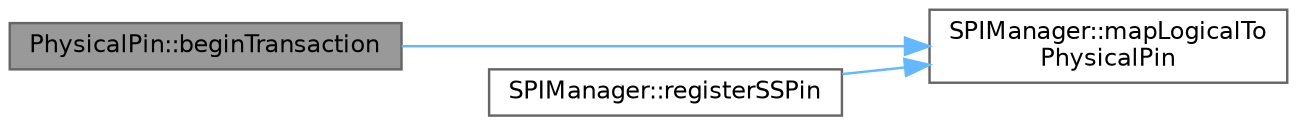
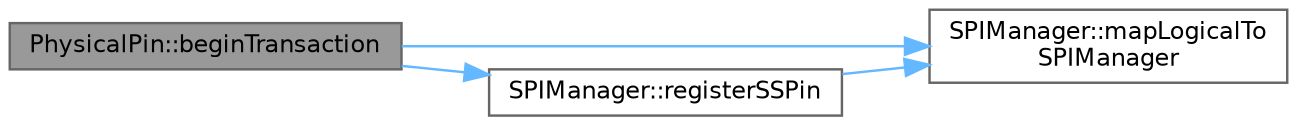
(1108, 46) -> (1108, 46)
none -> (433, 69)
